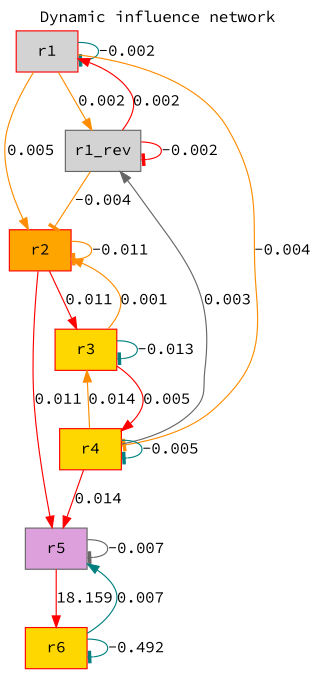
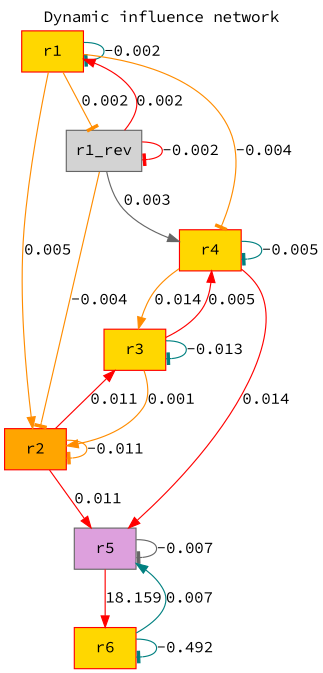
(47, 51) -> (53, 51)
(72, 96) -> (77, 99)
(206, 326) -> (128, 213)
